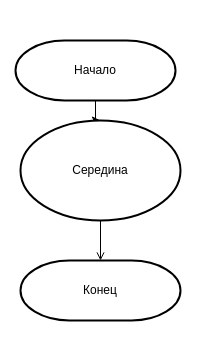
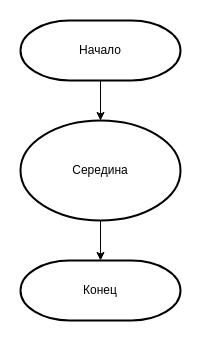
(96, 71) -> (101, 51)
(101, 254) -> (101, 252)
